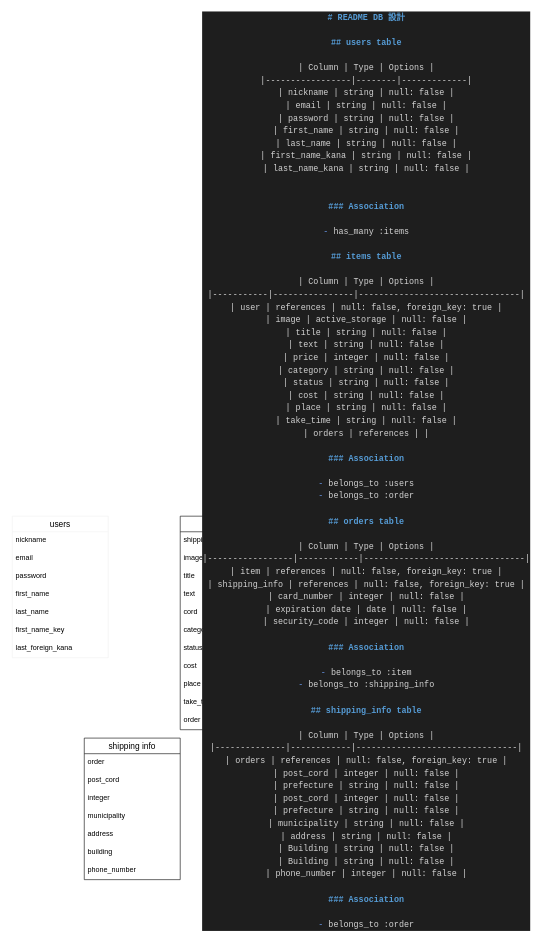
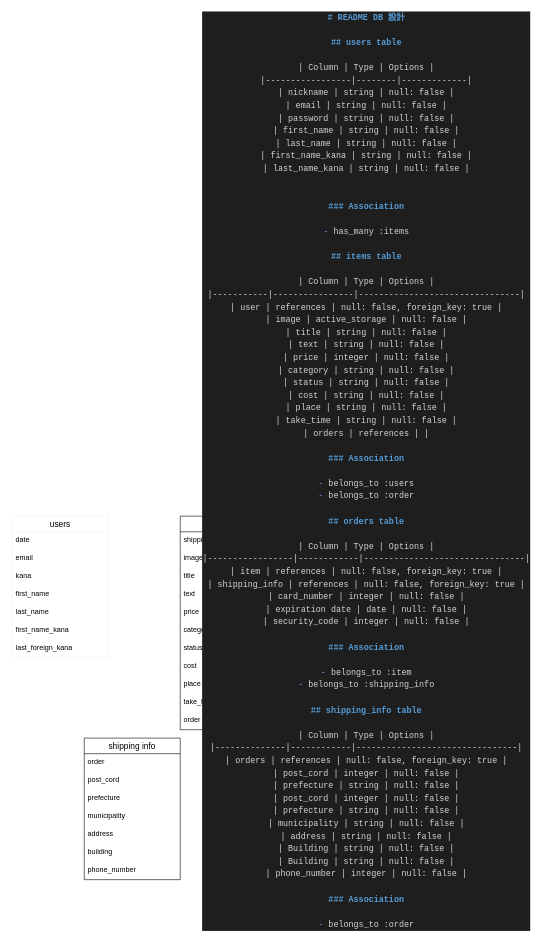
(31, 540) -> (24, 540)
(32, 576) -> (24, 576)
(192, 612) -> (193, 612)
(43, 630) -> (45, 630)
(101, 798) -> (108, 798)
